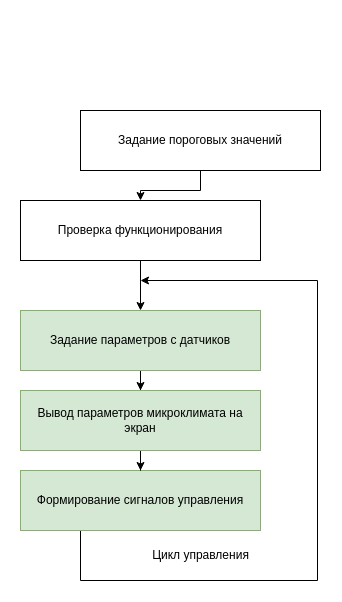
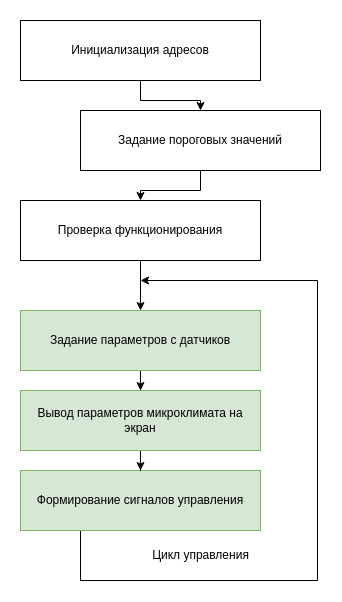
none -> (141, 51)
none -> (162, 101)
